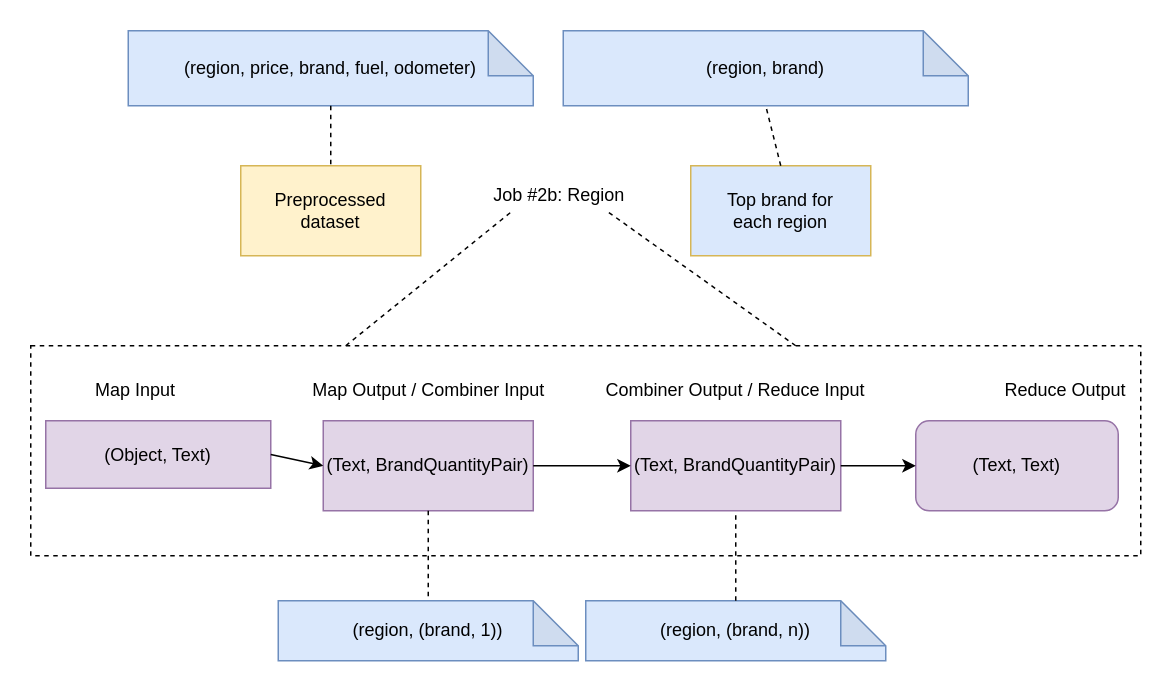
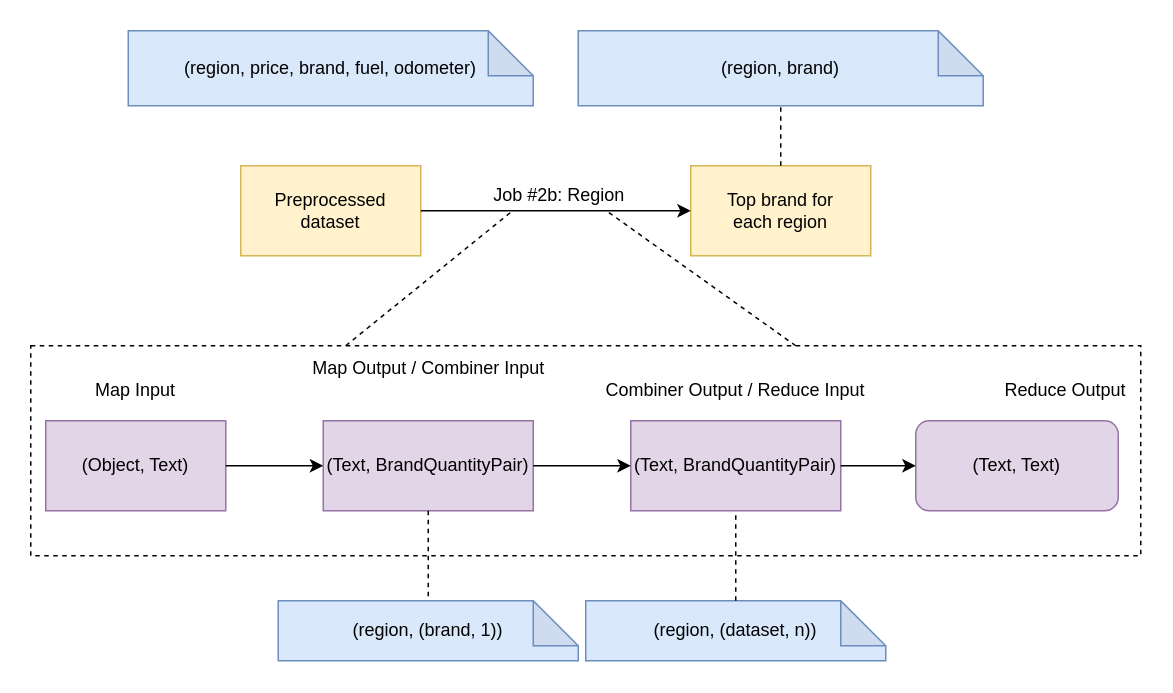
(766, 68) -> (781, 68)
(331, 135) -> none
none -> (513, 211)
(781, 211) -> (781, 211)
(428, 391) -> (428, 368)
(158, 455) -> (136, 466)
(736, 631) -> (736, 631)
